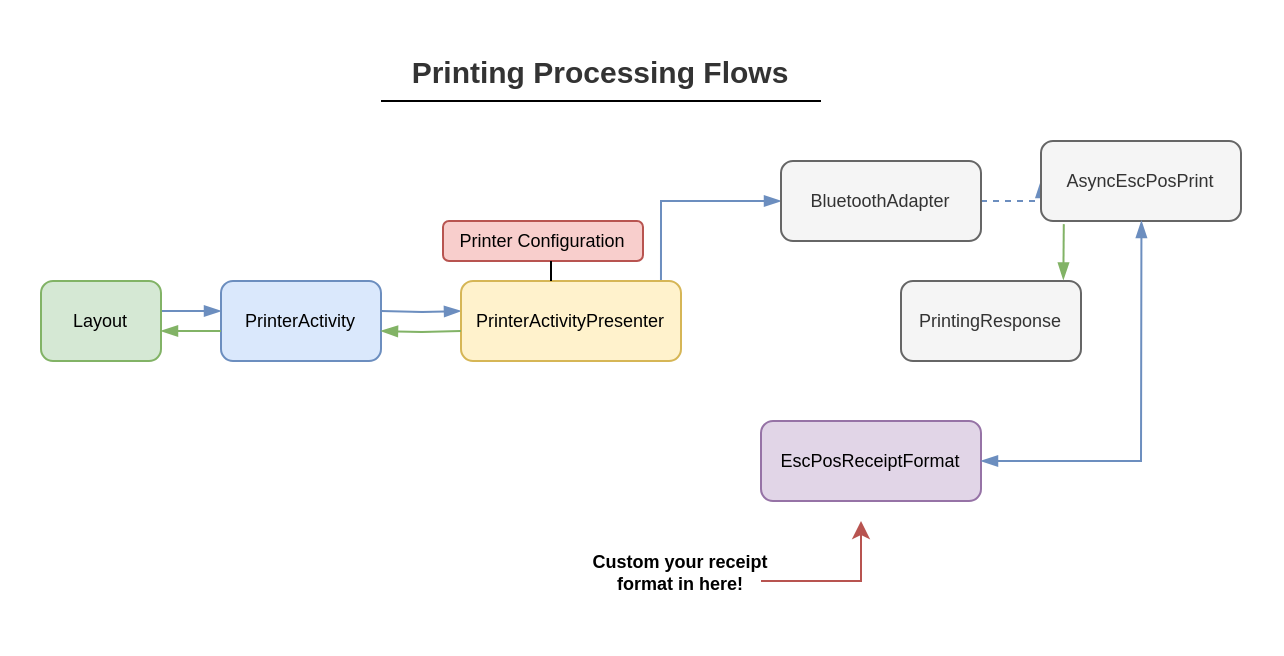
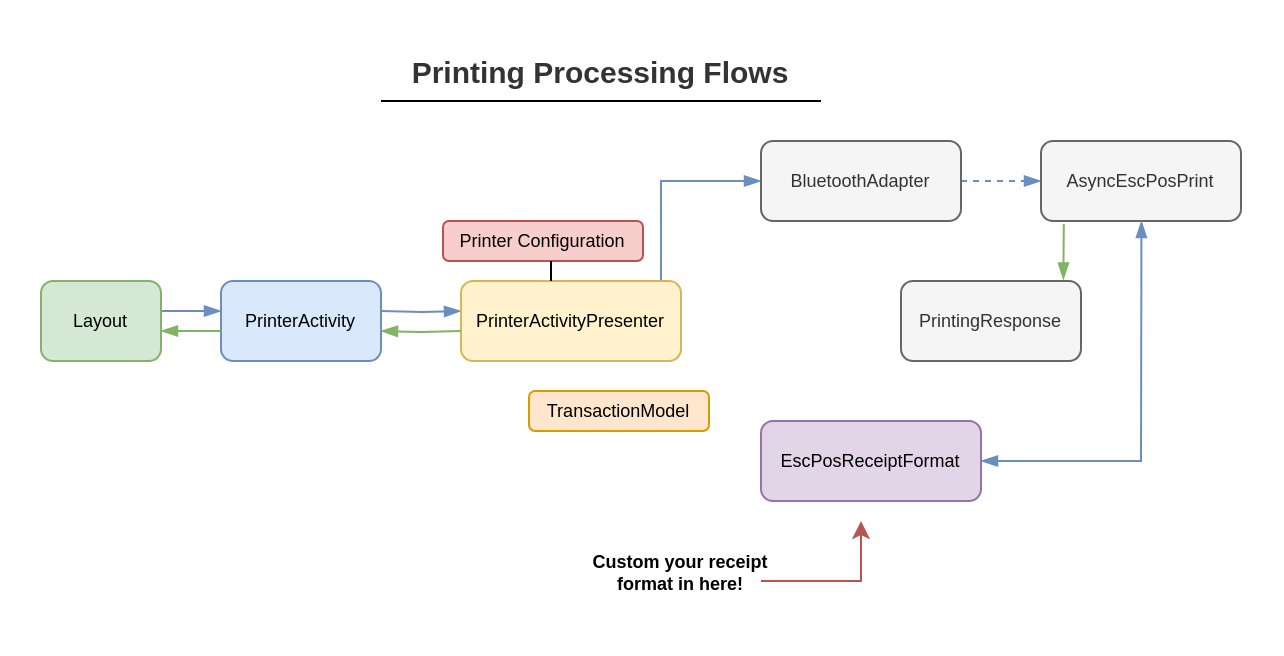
(881, 201) -> (861, 181)
none -> (619, 411)
